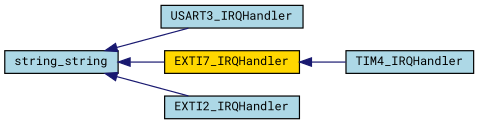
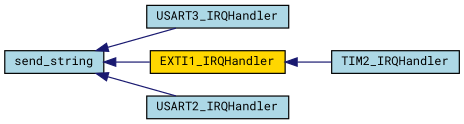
(61, 62) -> (54, 62)
(232, 62) -> (218, 62)
(410, 62) -> (395, 62)
(232, 107) -> (218, 107)
